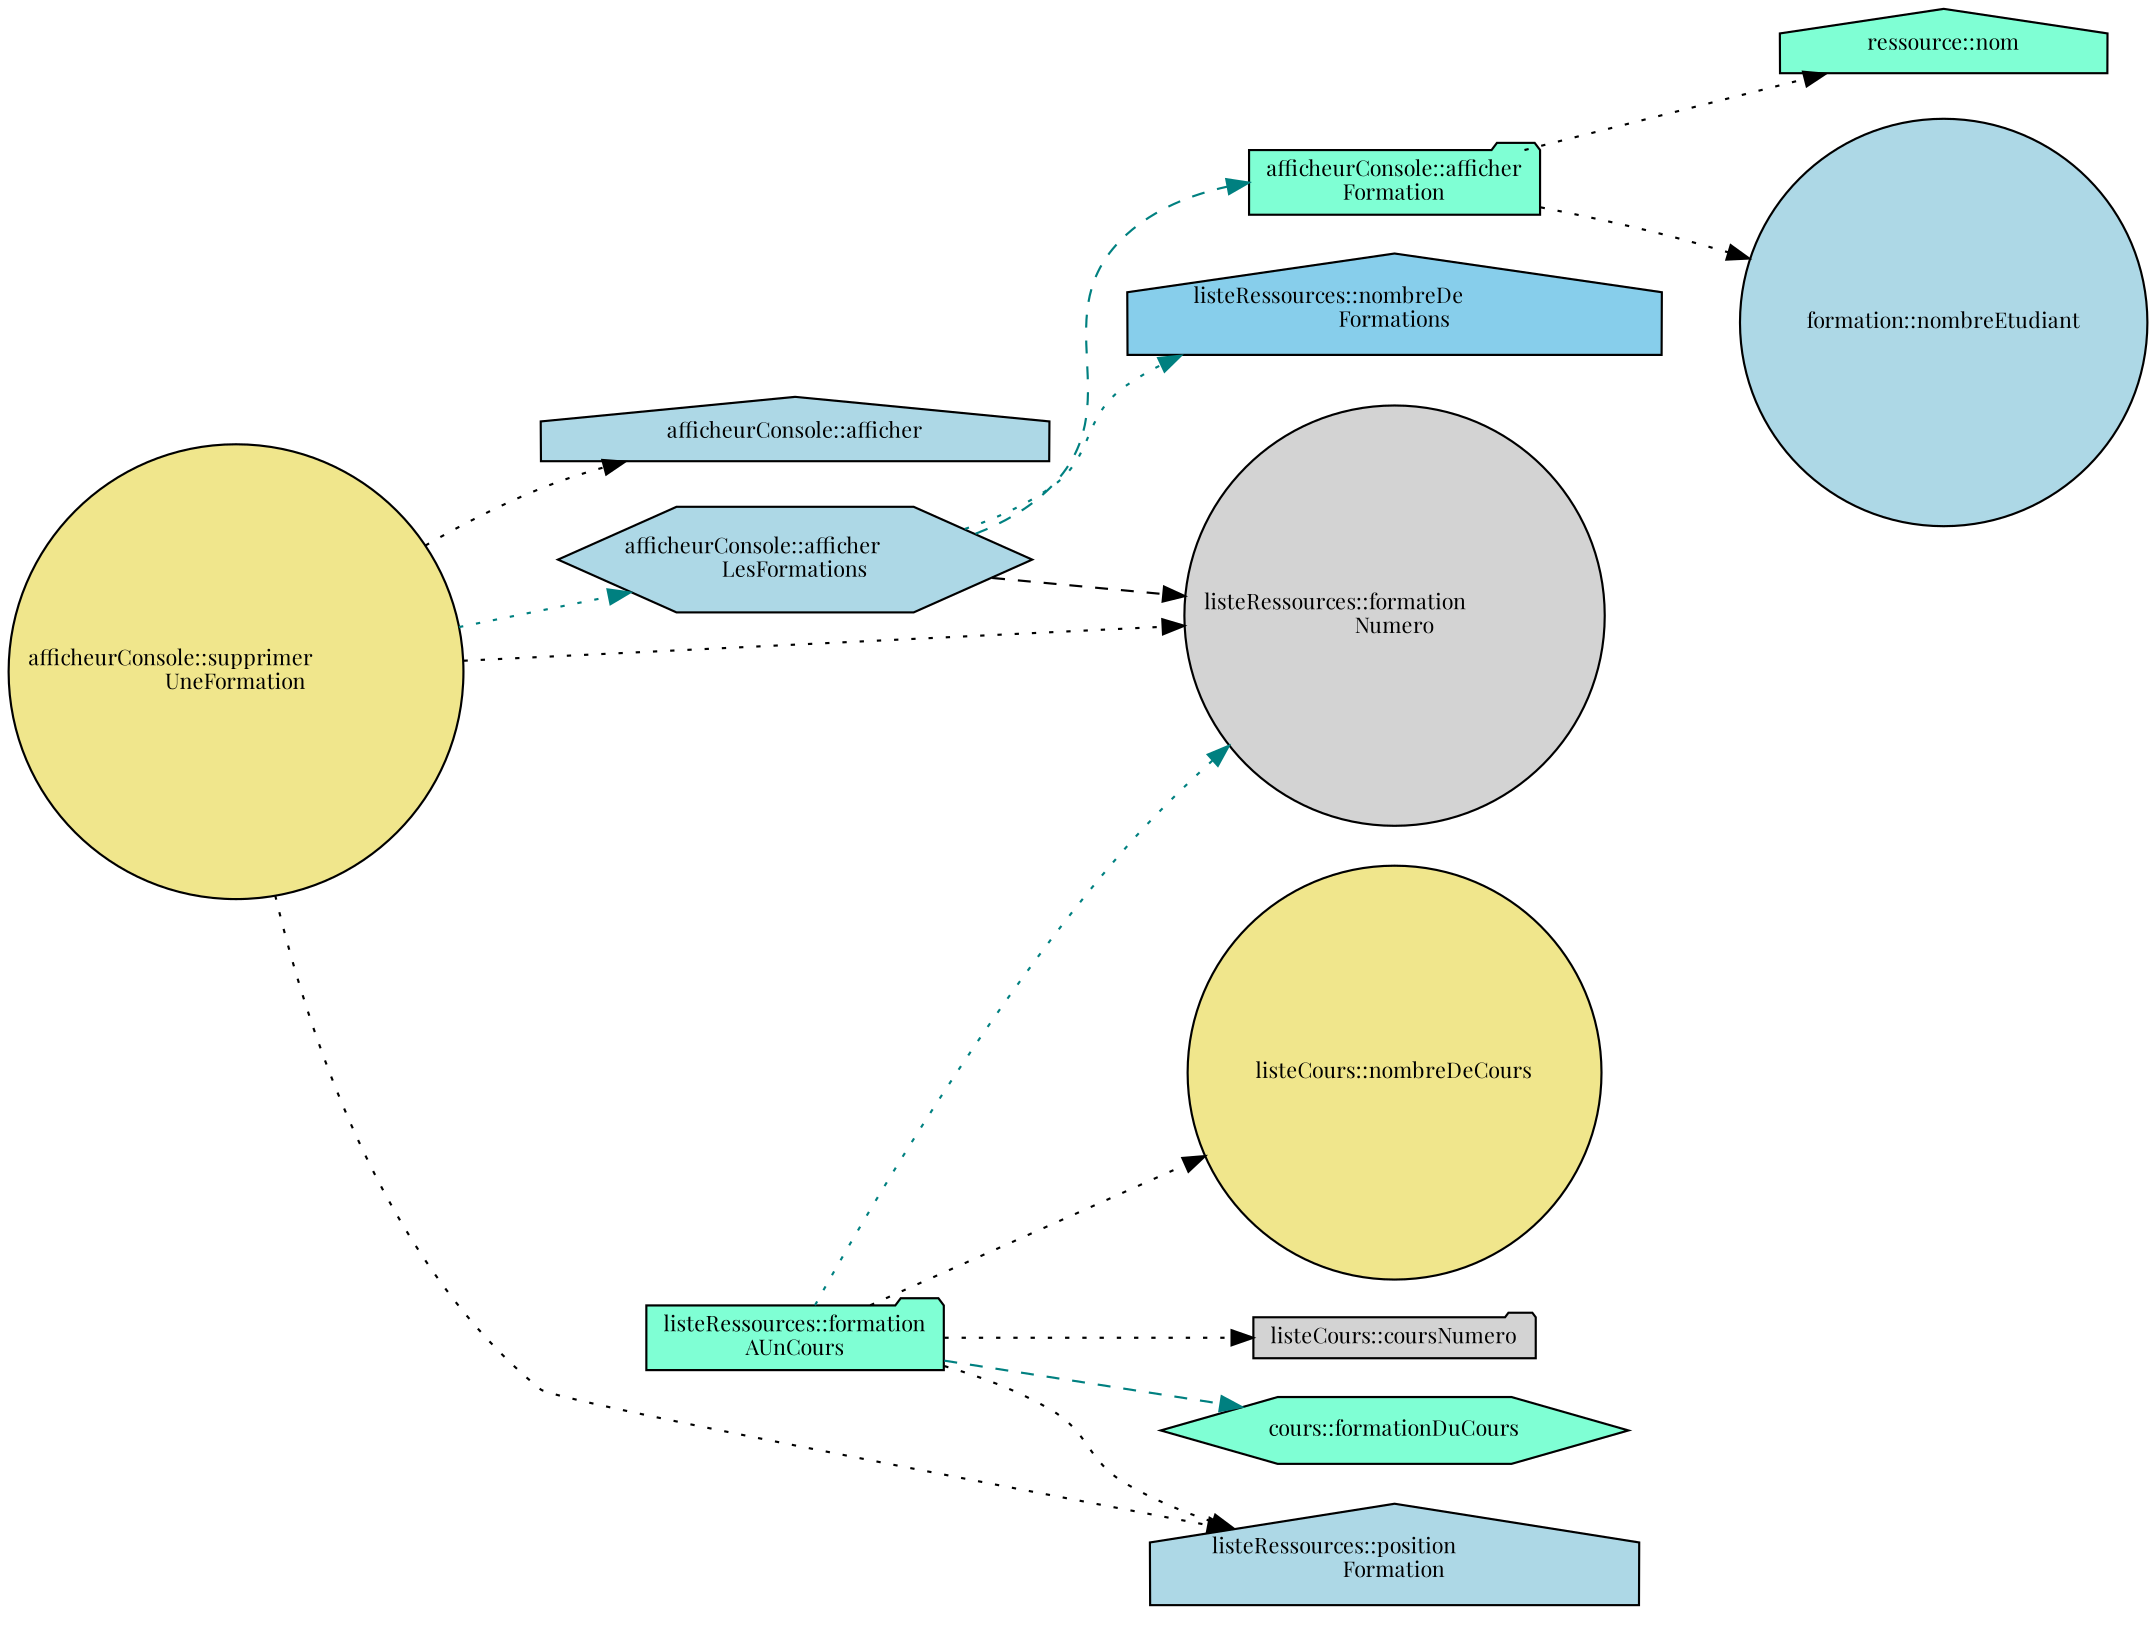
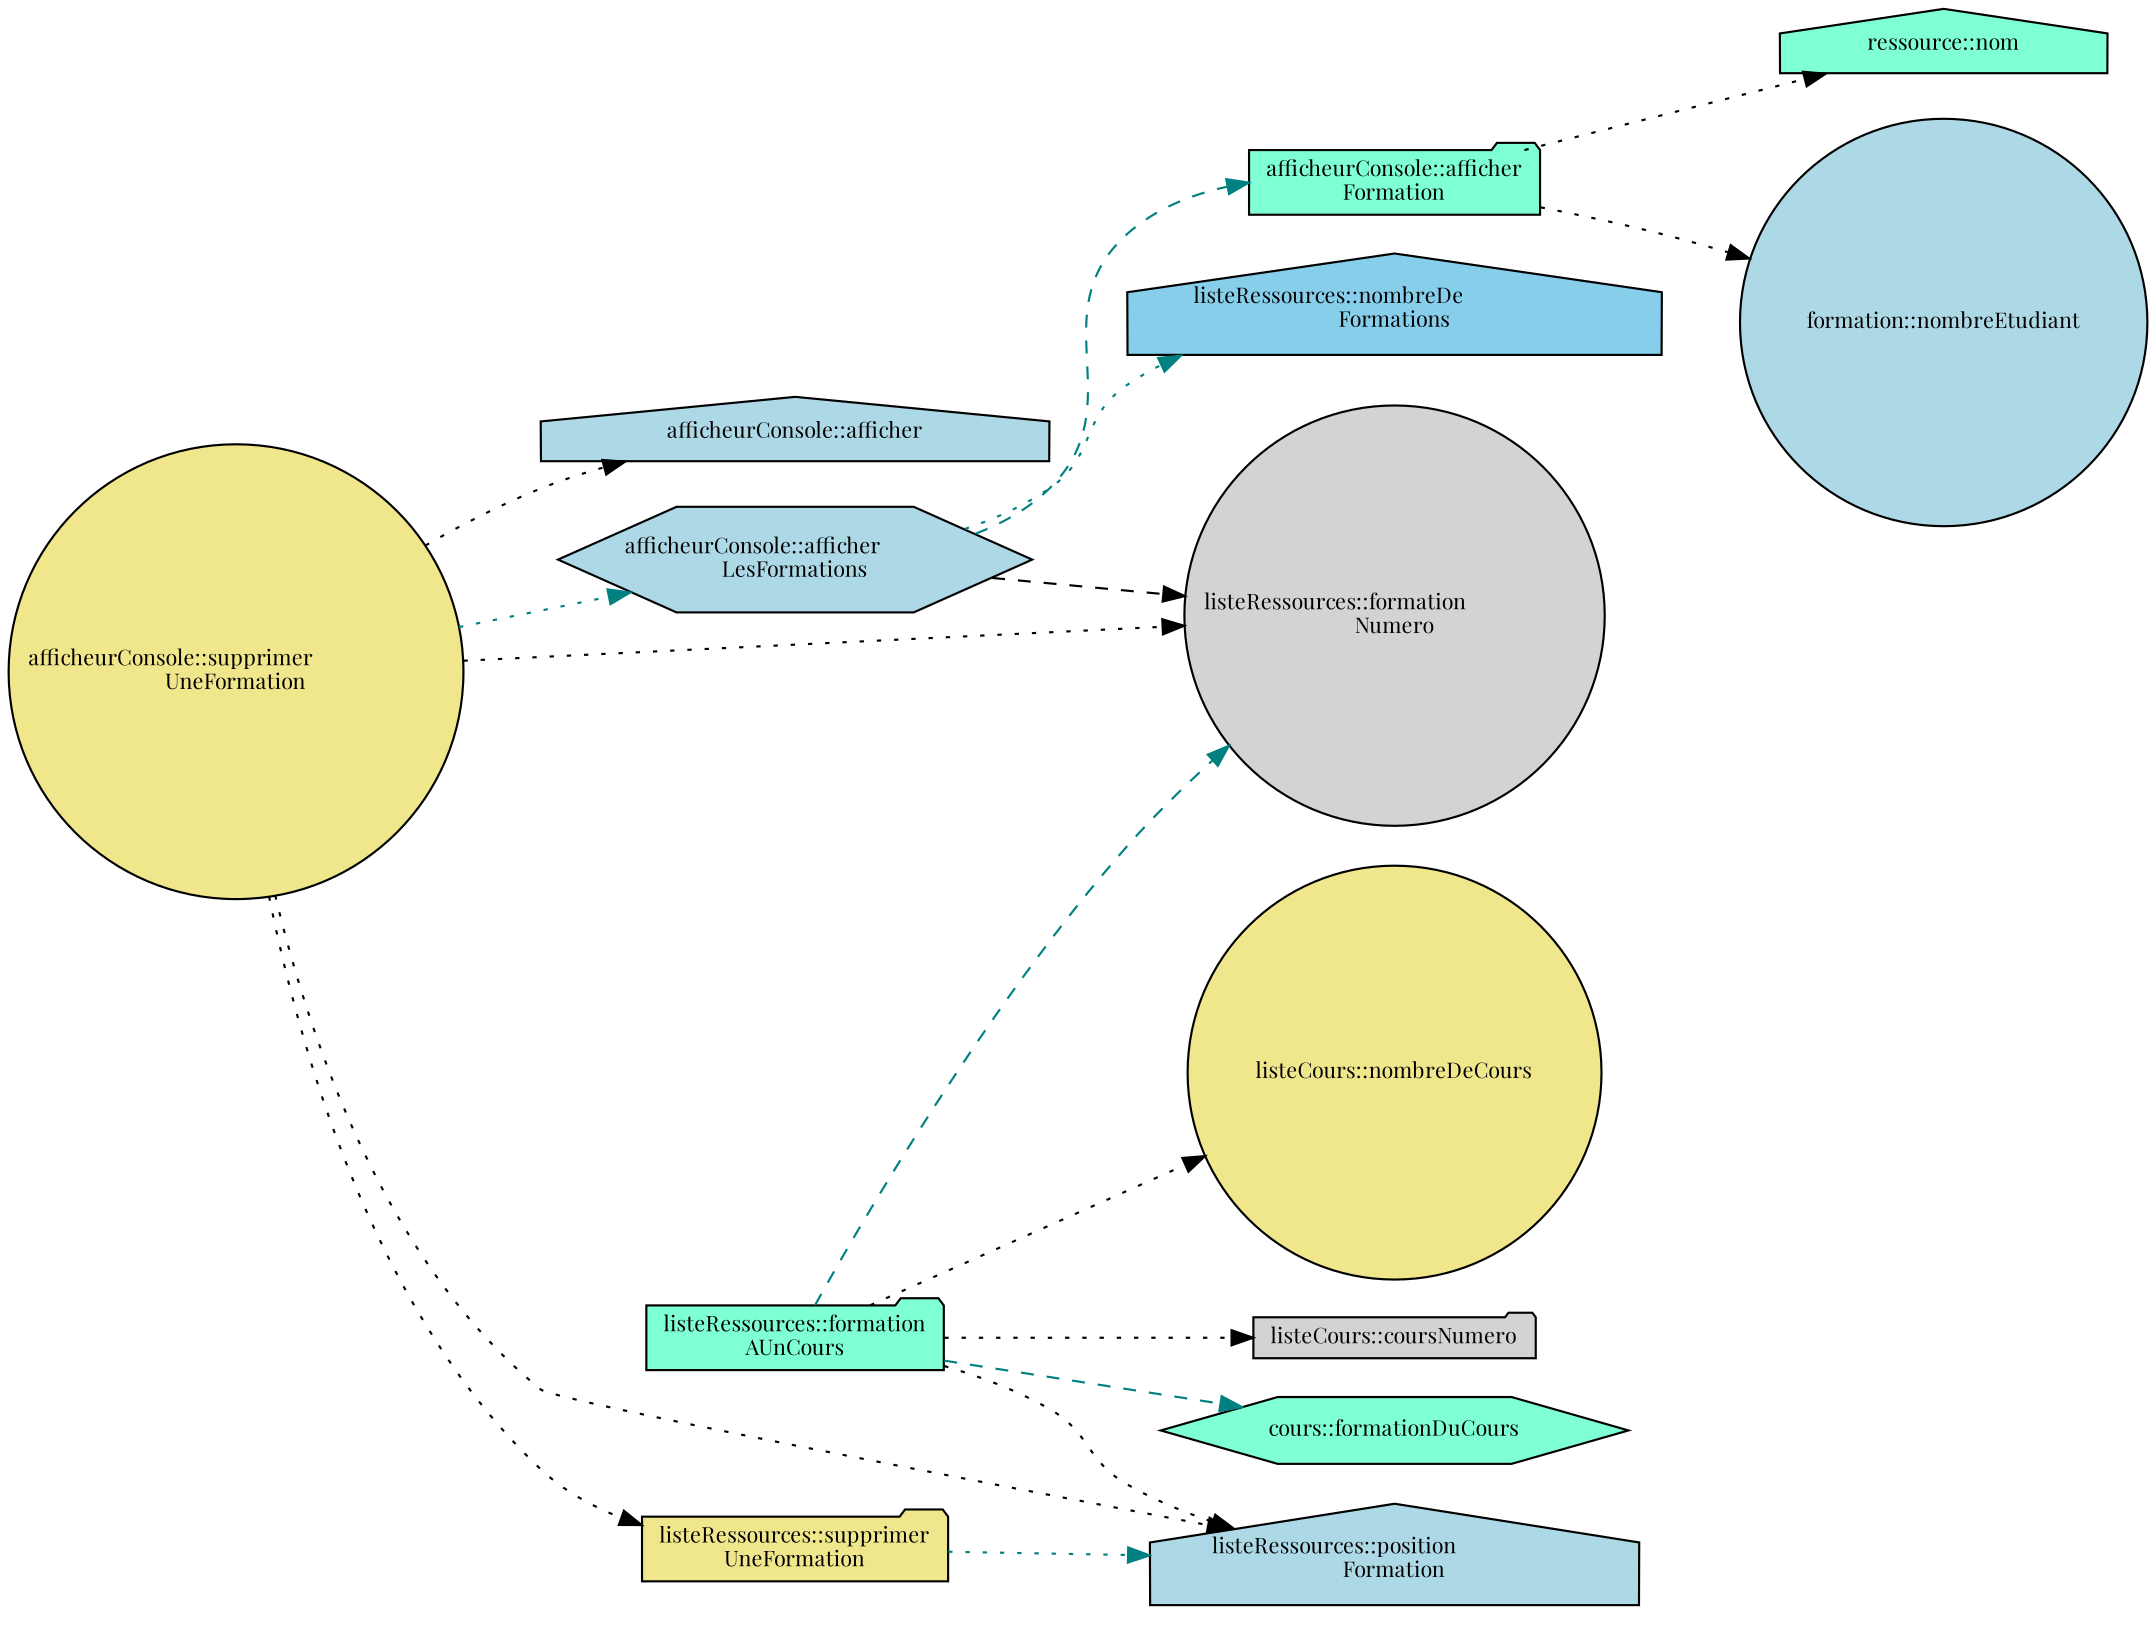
(994, 1018) -> (994, 1018)
none -> (795, 1549)
